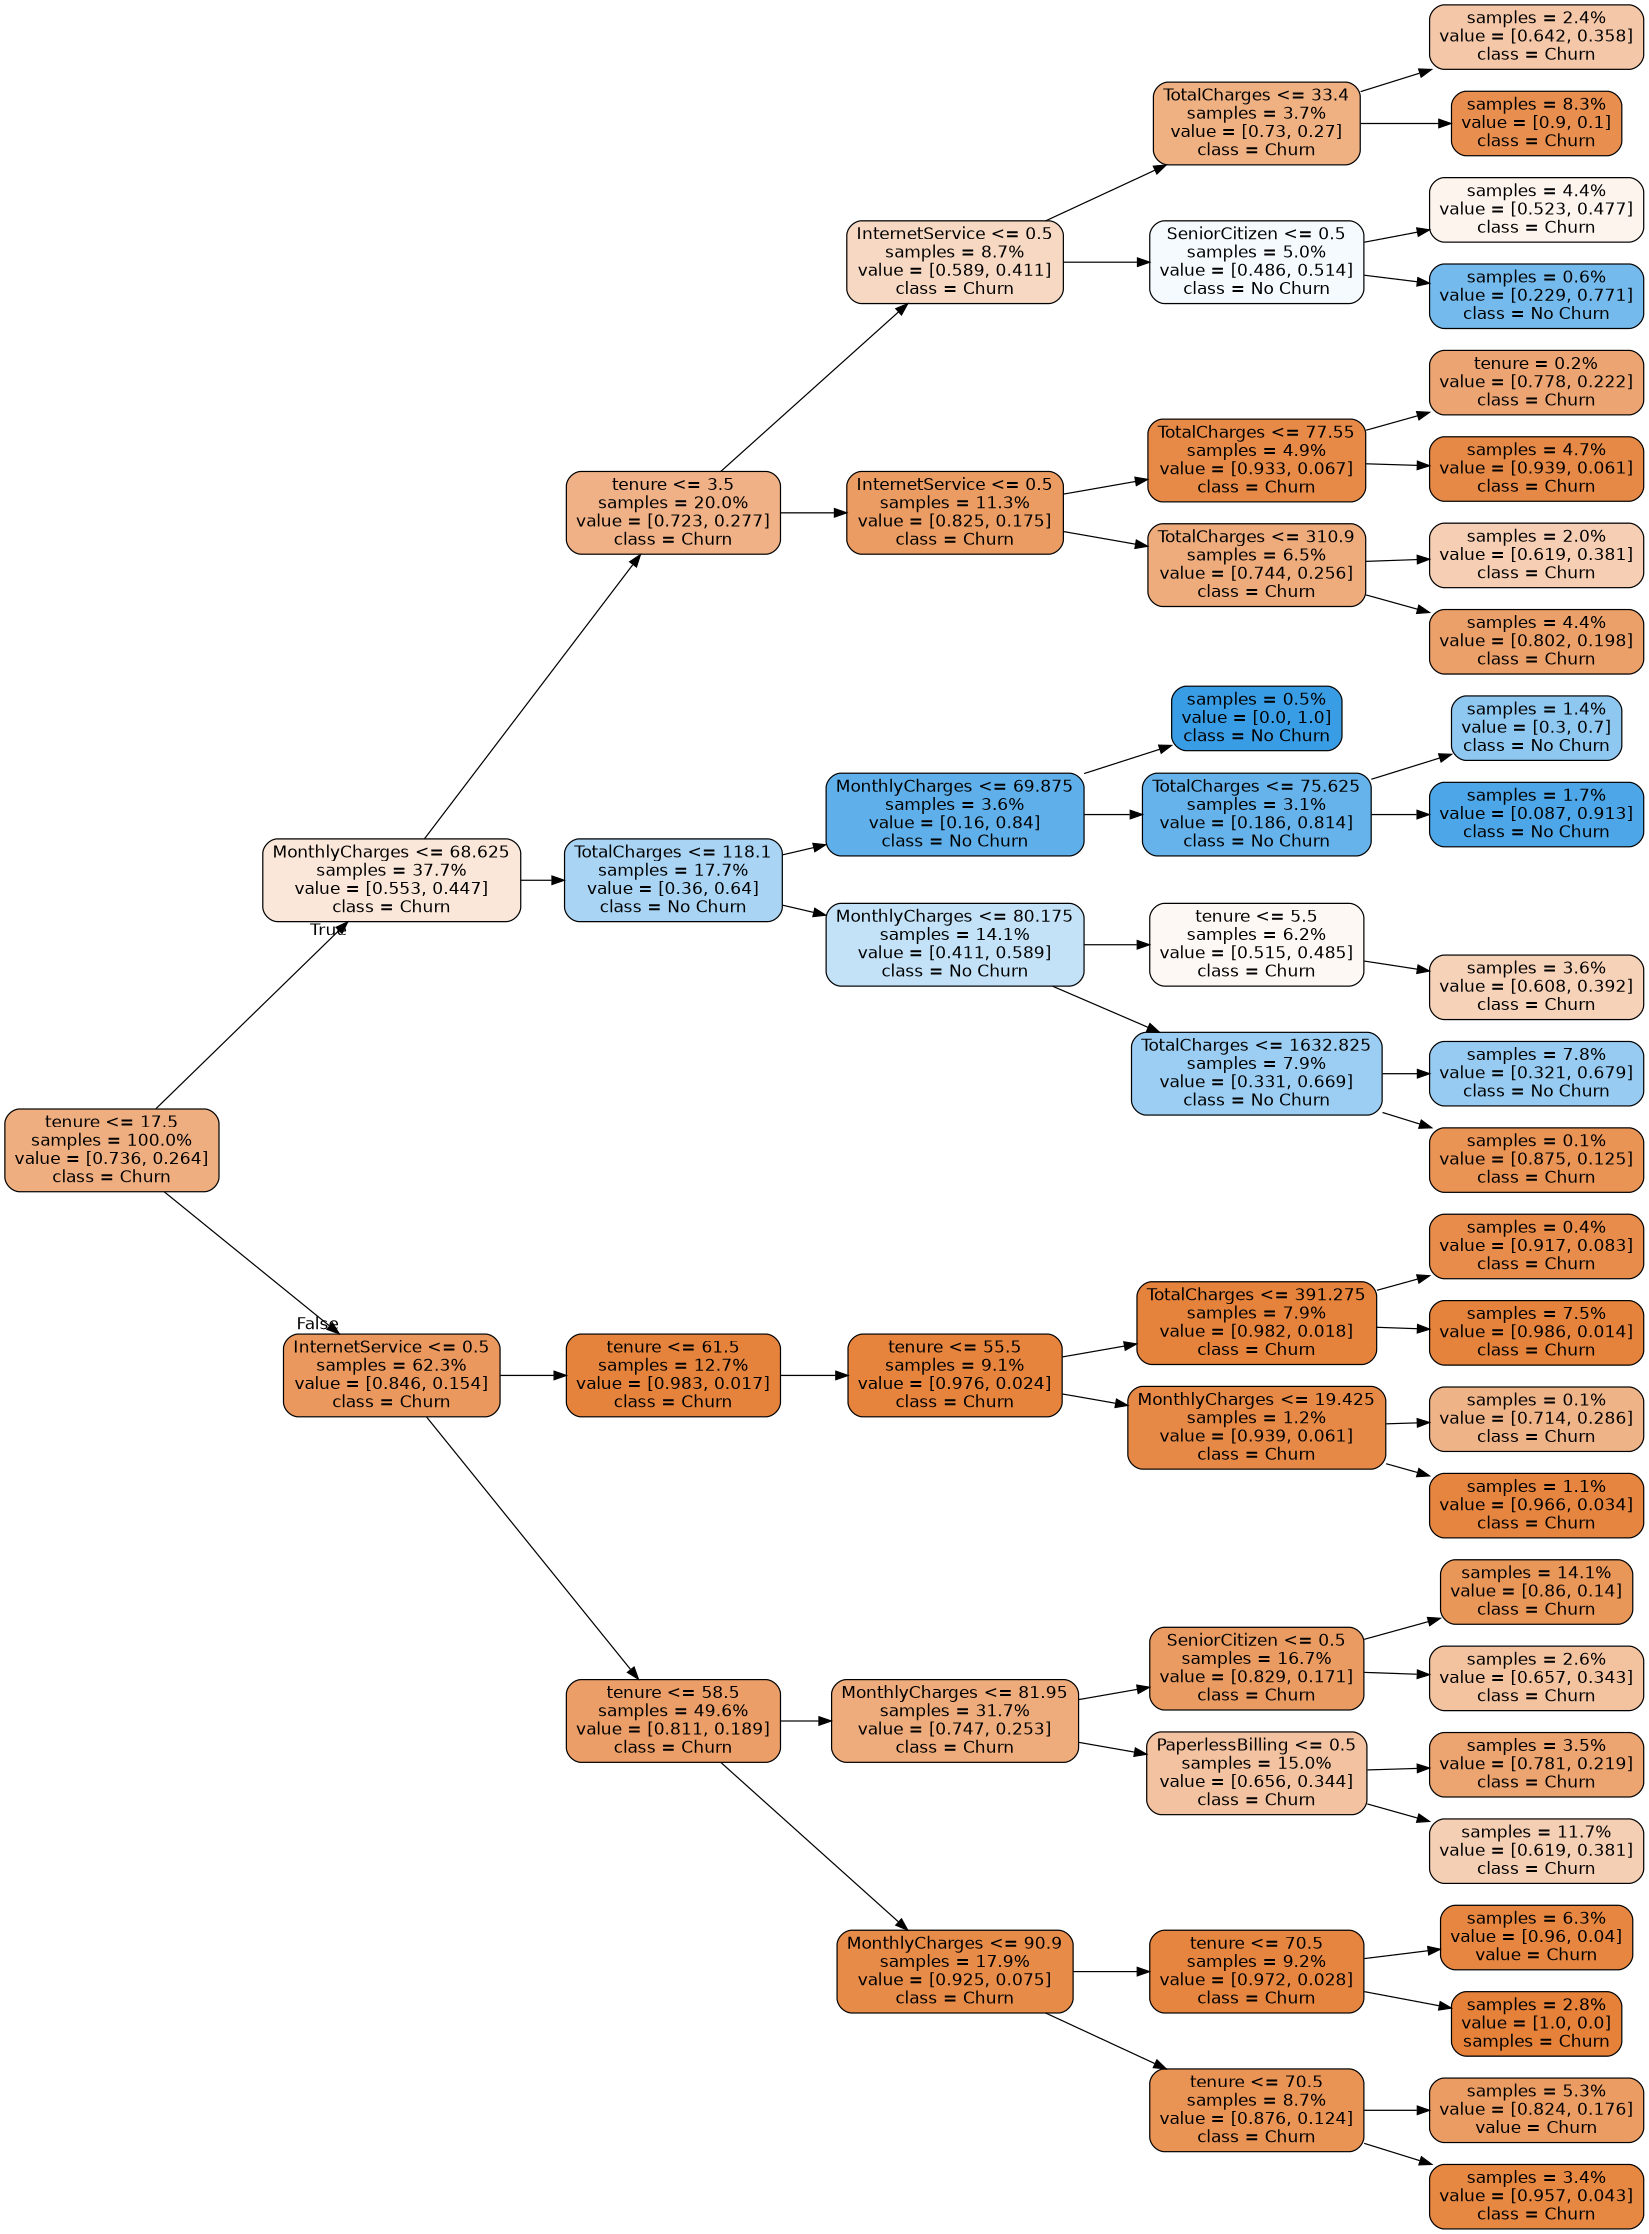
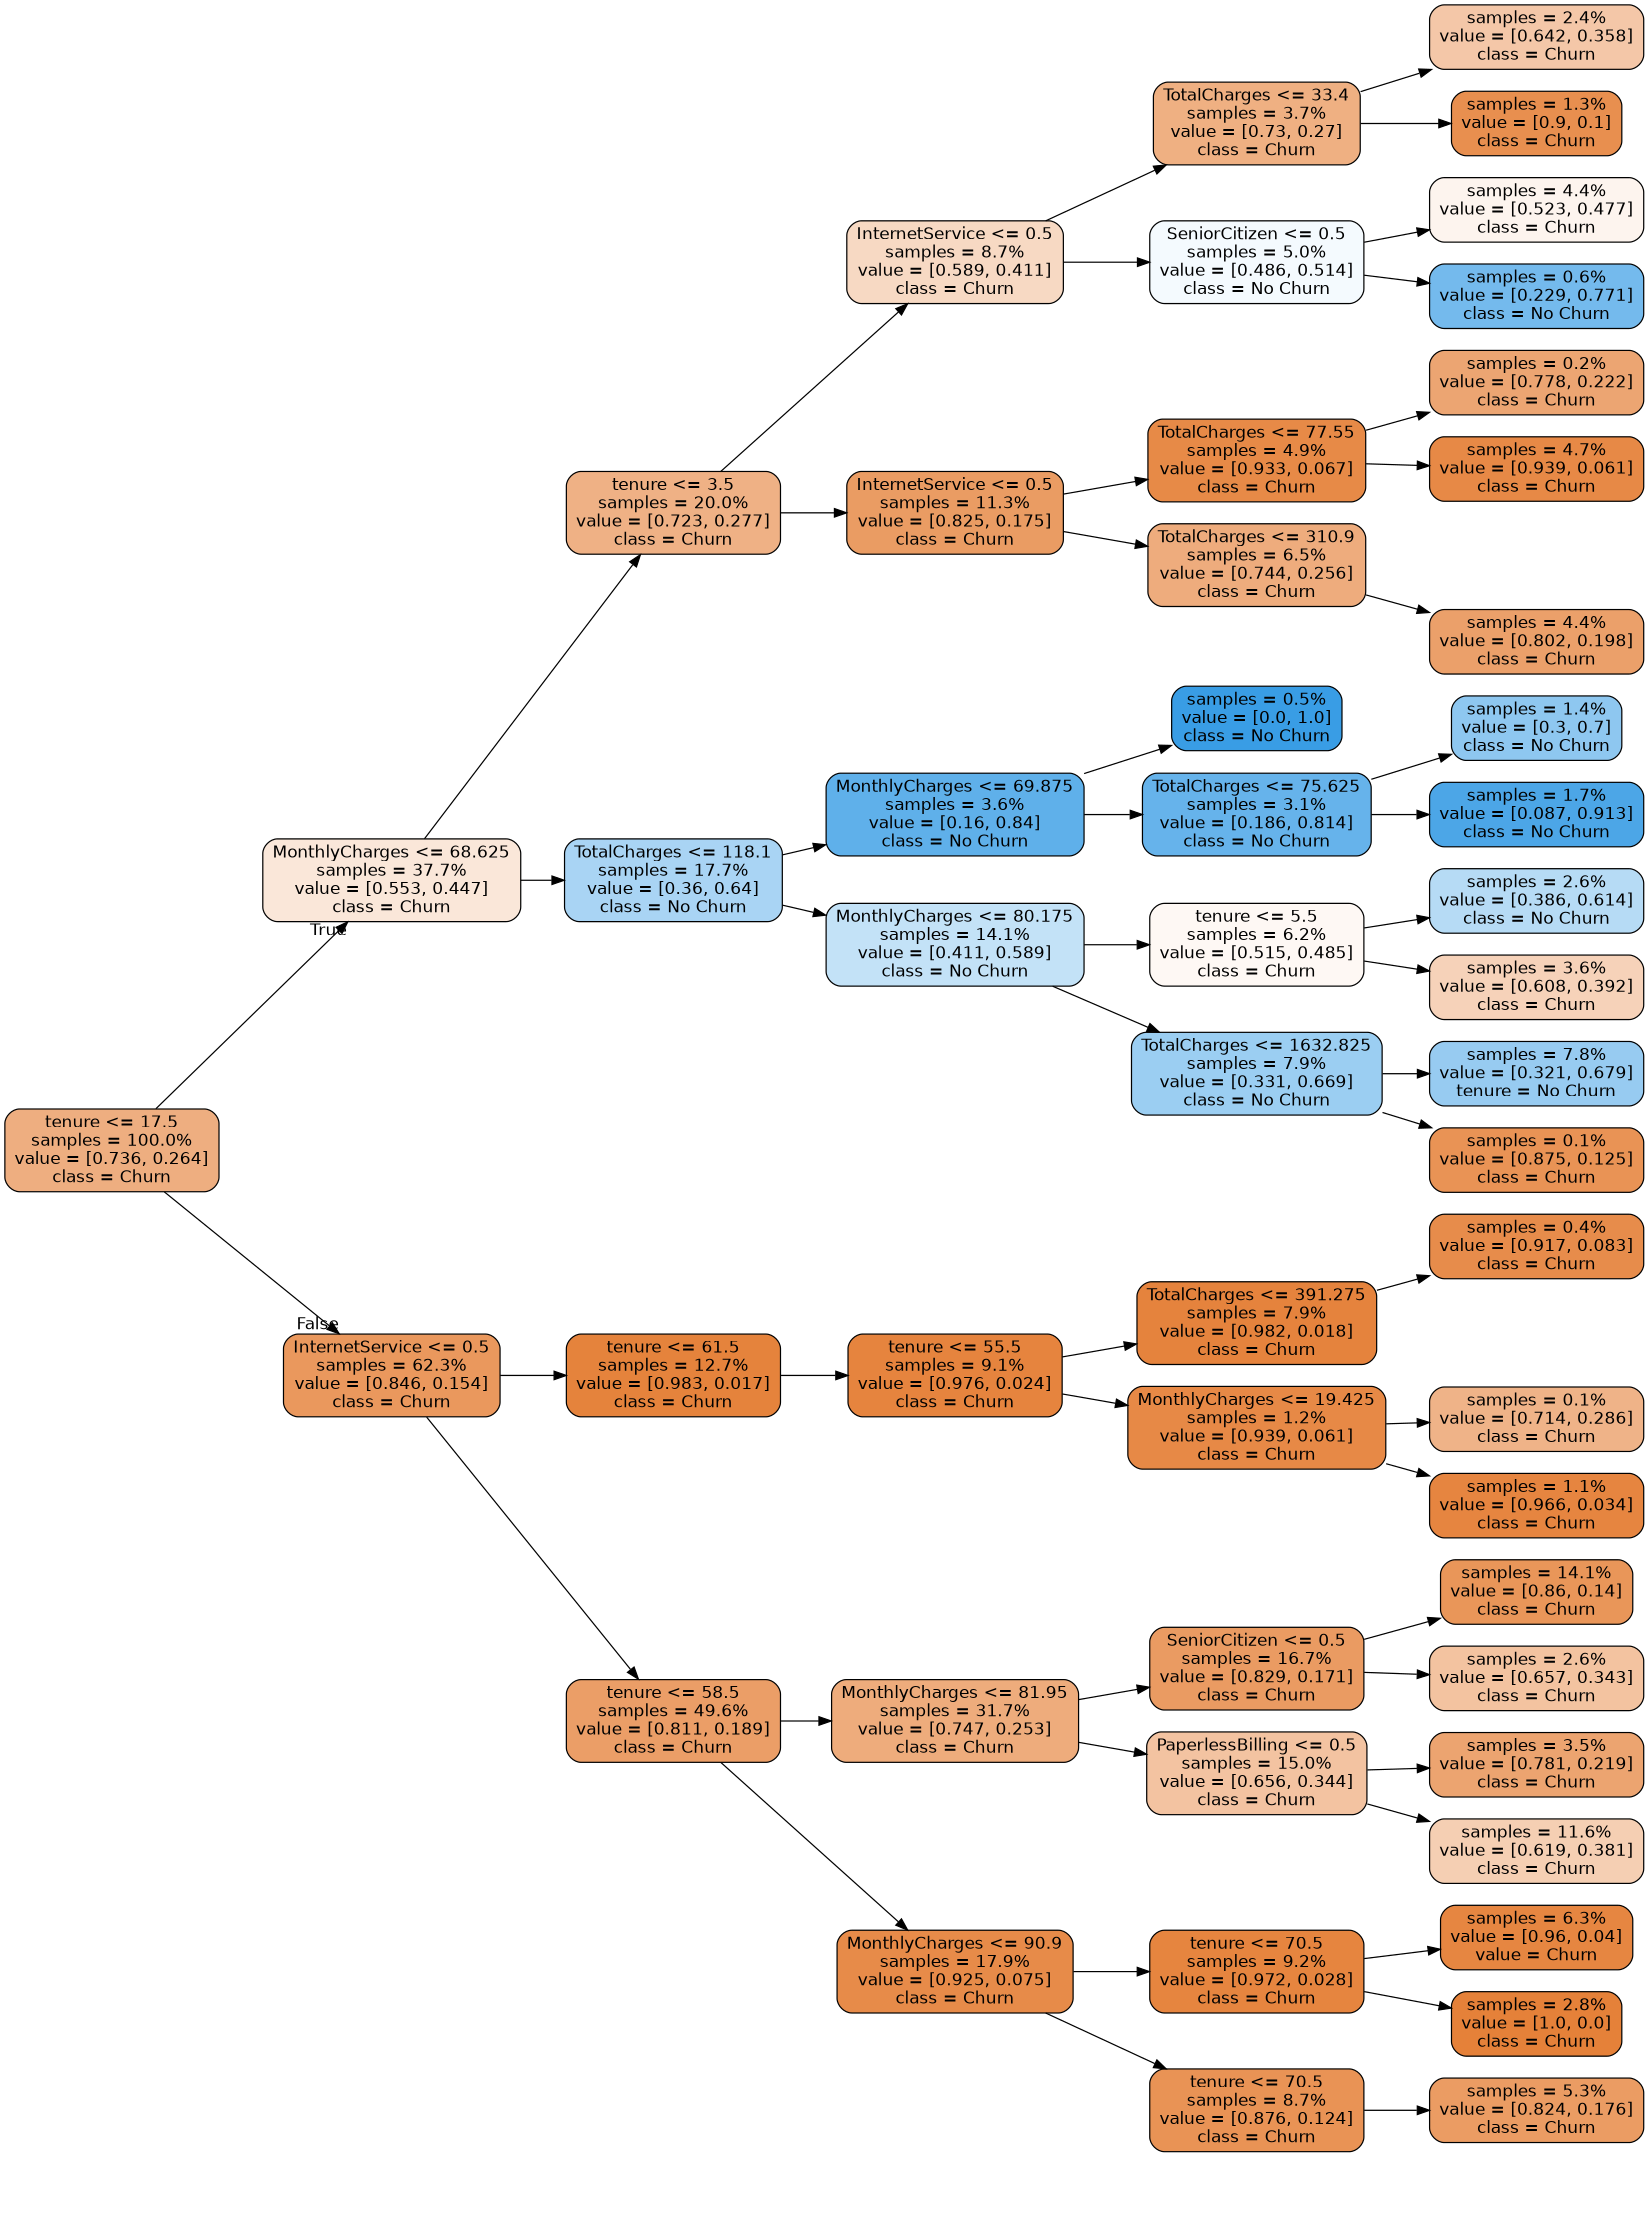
(1537, 123) -> (1537, 123)
(1537, 383) -> (1537, 383)
(1537, 555) -> none
none -> (1537, 901)
(1537, 1074) -> (1537, 1074)
(1537, 1333) -> none
(1537, 1851) -> (1537, 1851)
(1537, 2024) -> (1537, 2024)
(1537, 2110) -> (1537, 2110)
(1537, 2197) -> none
